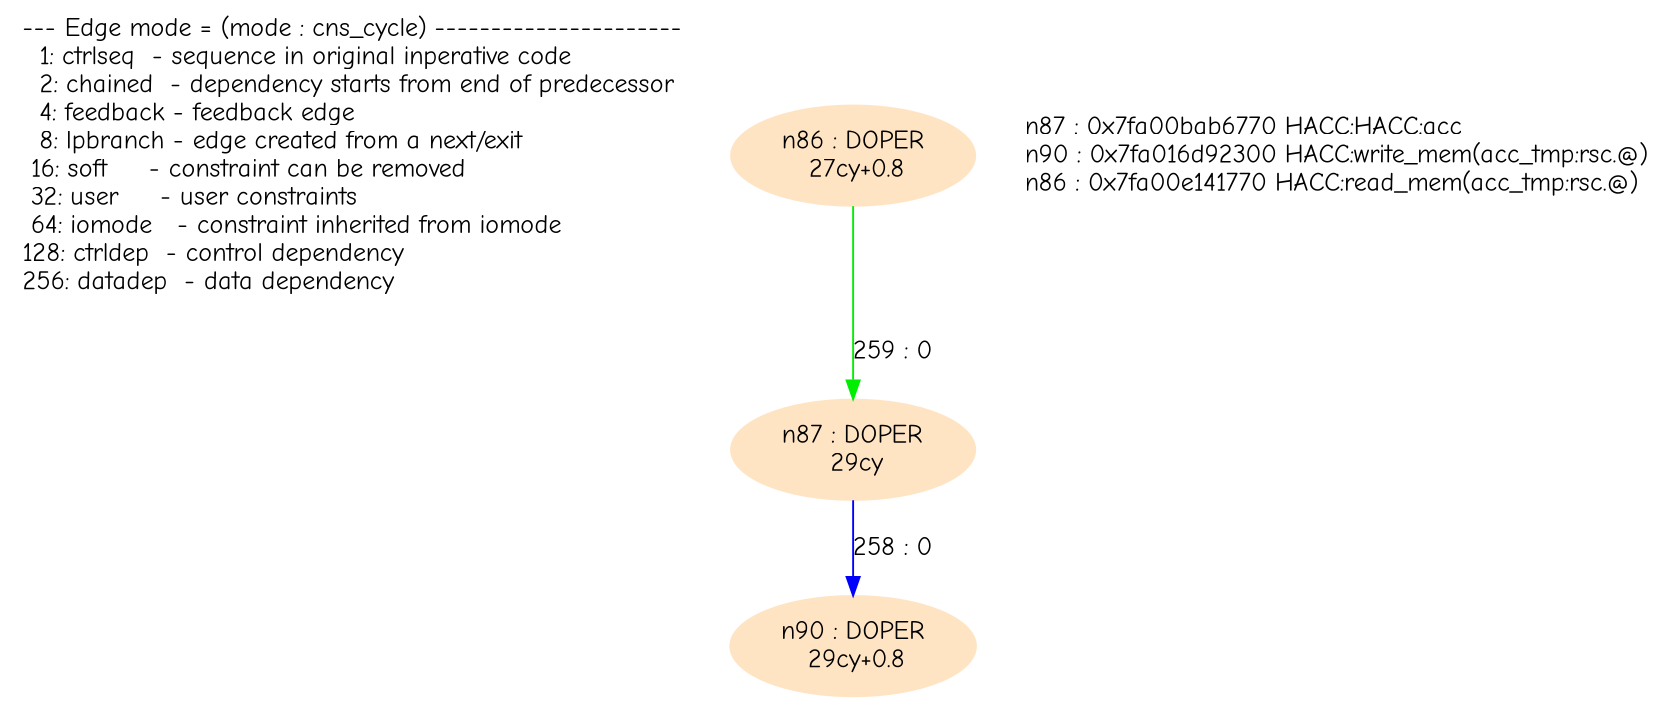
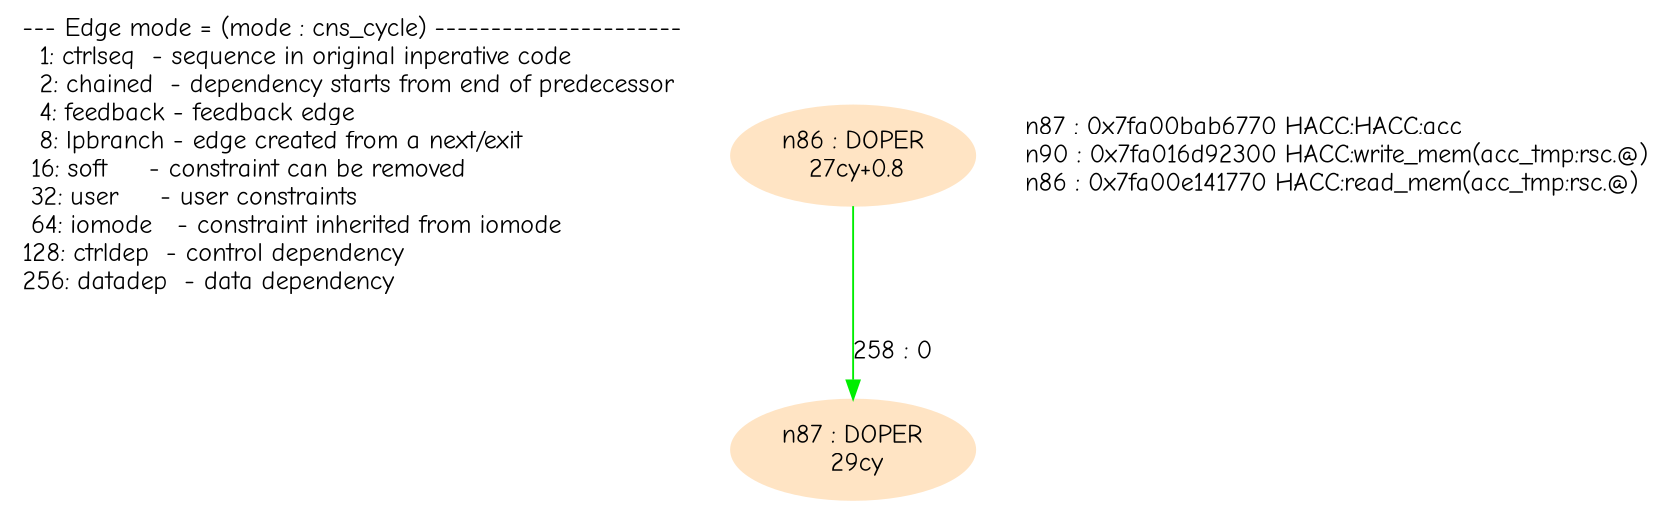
(893, 352) -> (893, 352)
(853, 646) -> none
